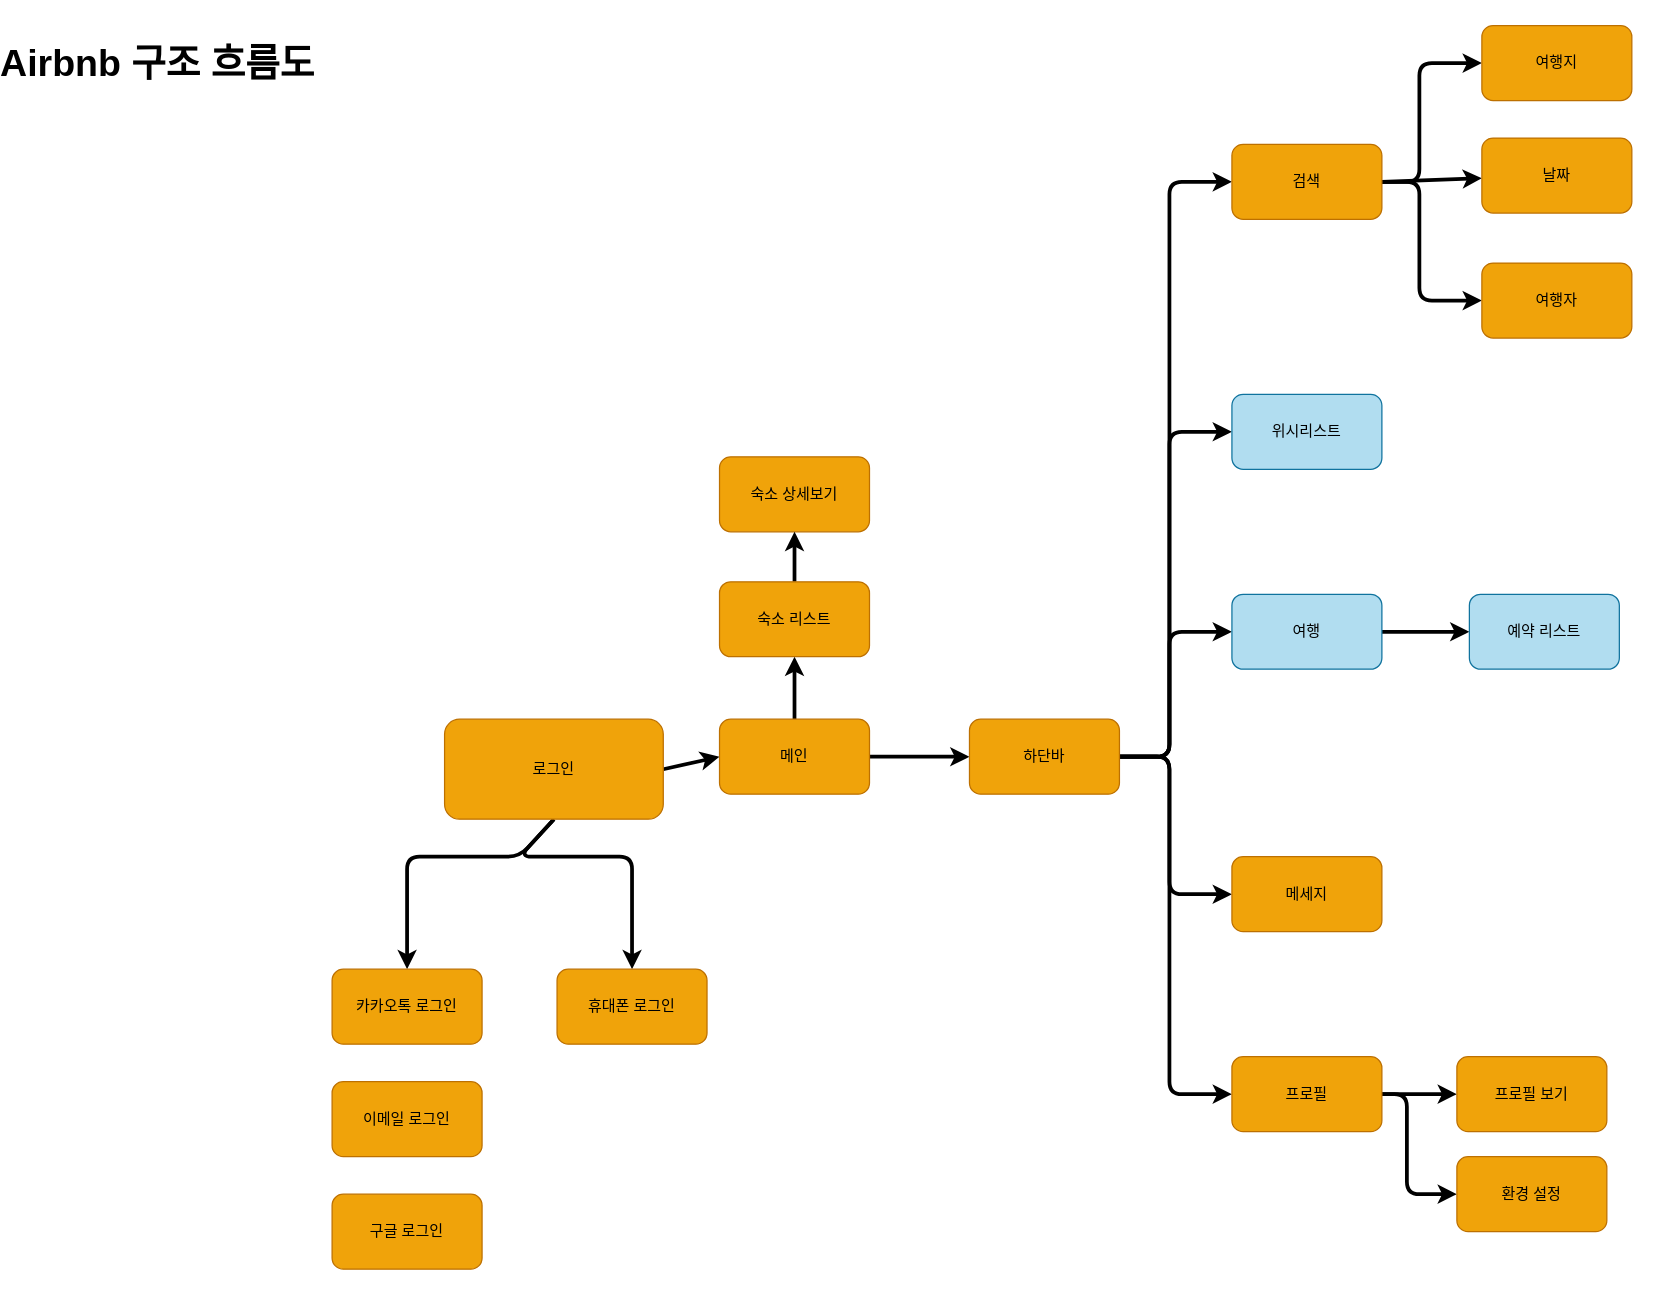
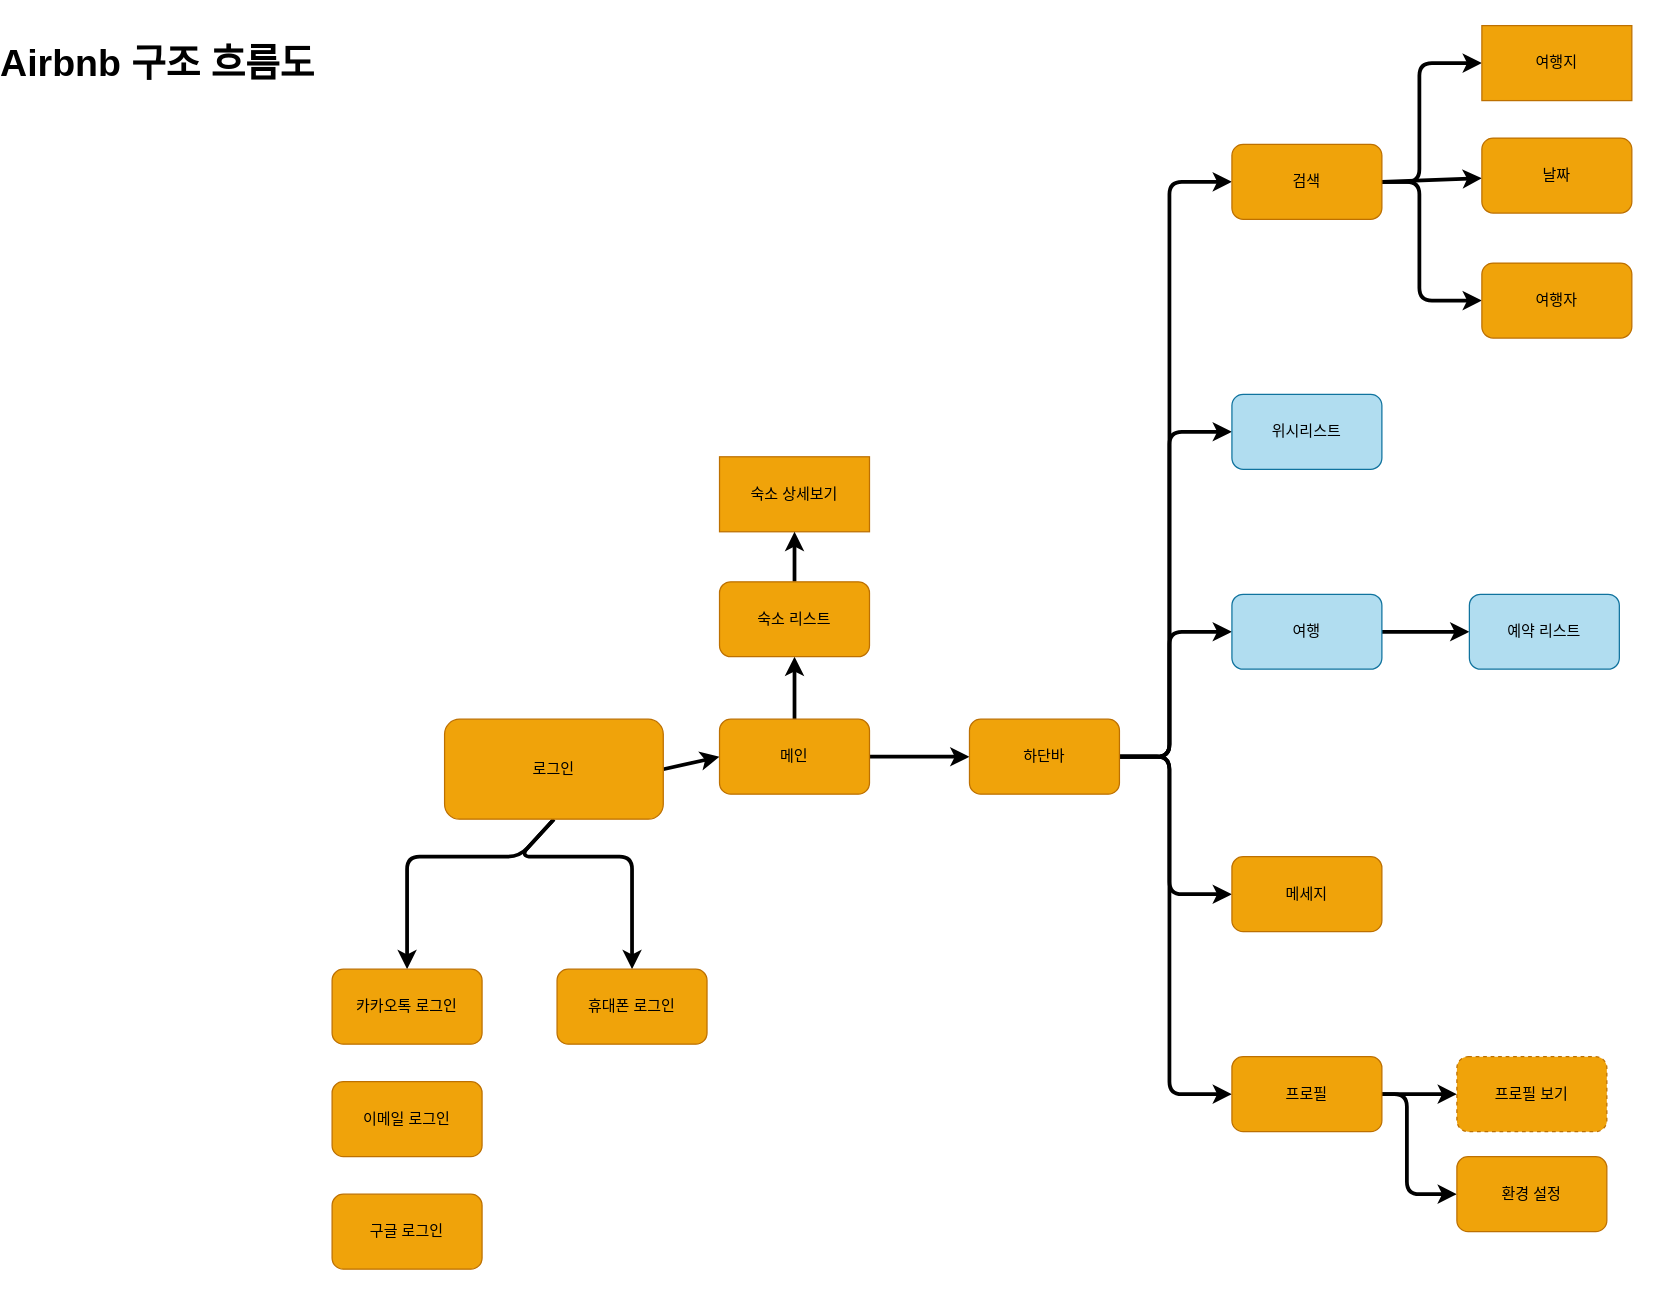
(1557, 63) -> (1557, 63)
(794, 494) -> (794, 494)
(1532, 1094) -> (1532, 1094)
